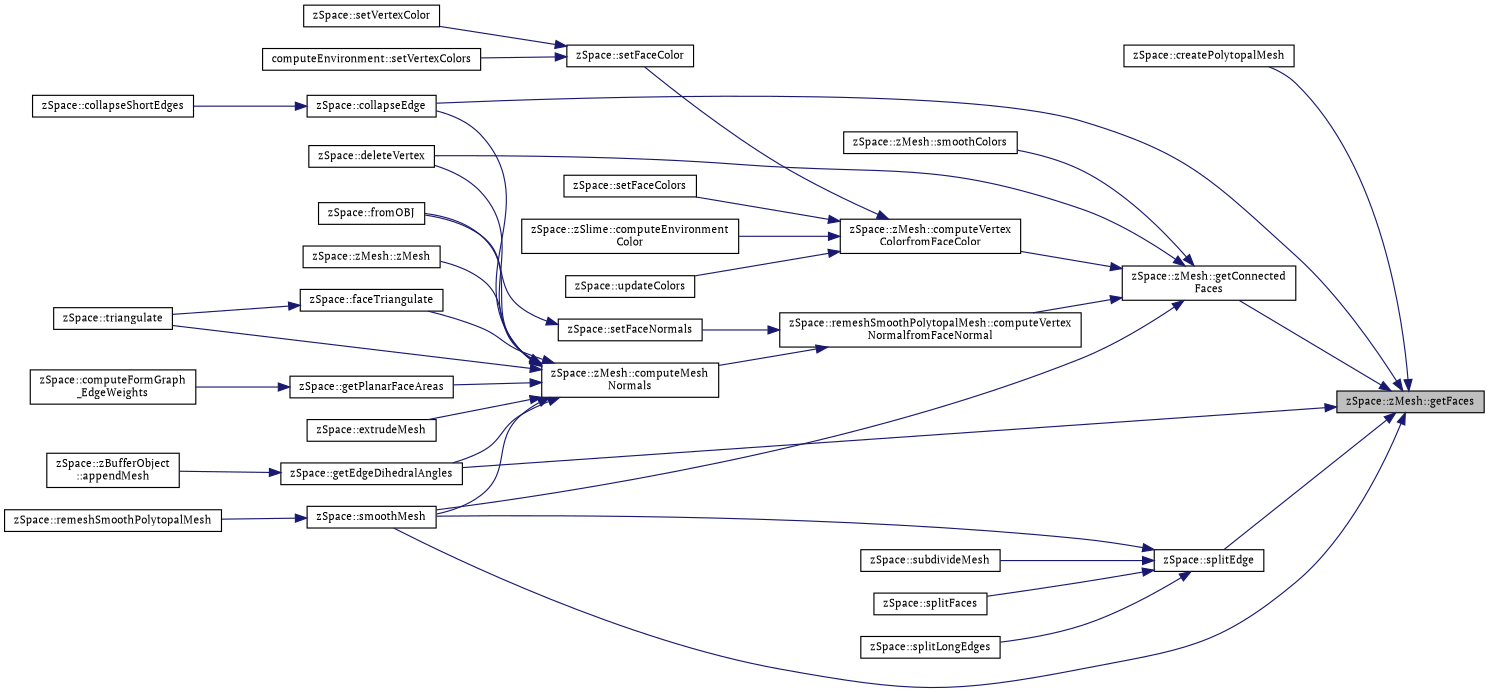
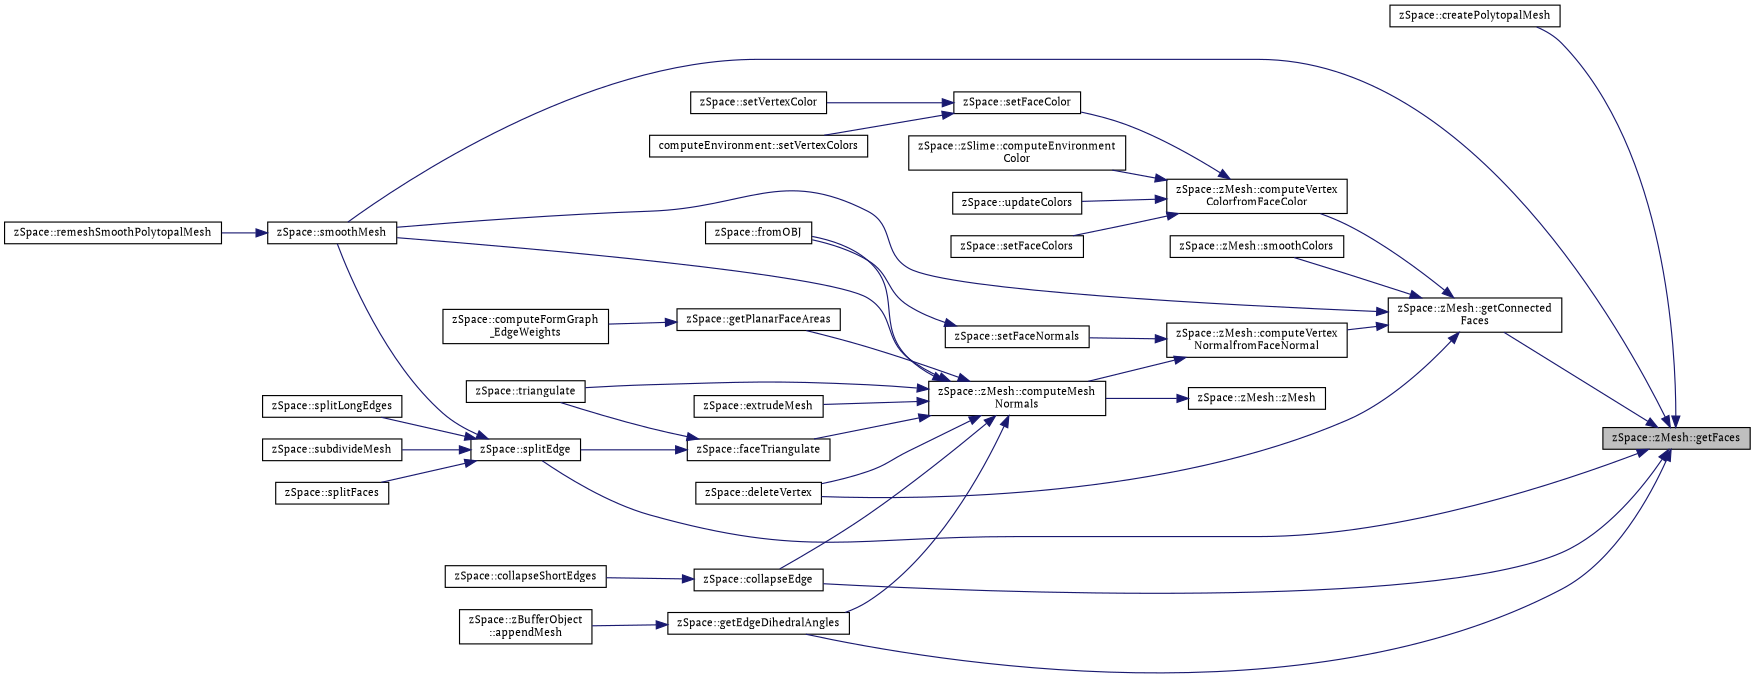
(490, 287) -> (1141, 398)
(930, 330) -> (1257, 340)
none -> (628, 450)
